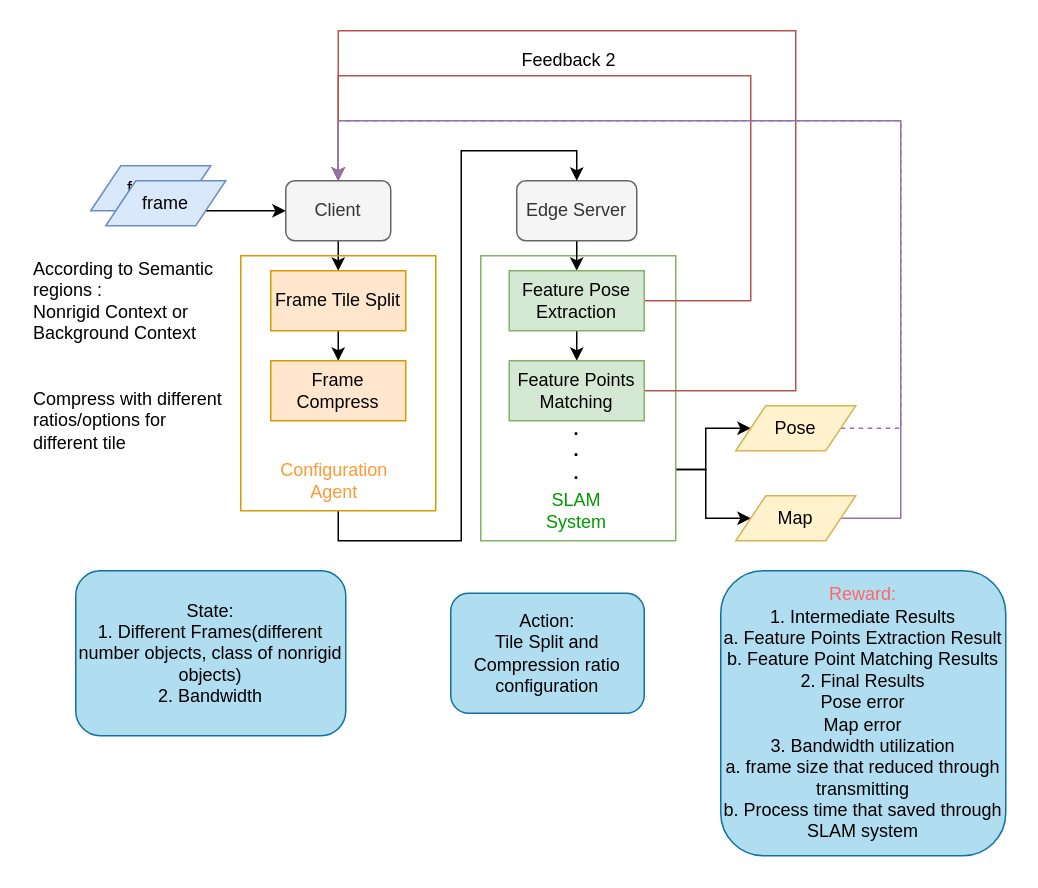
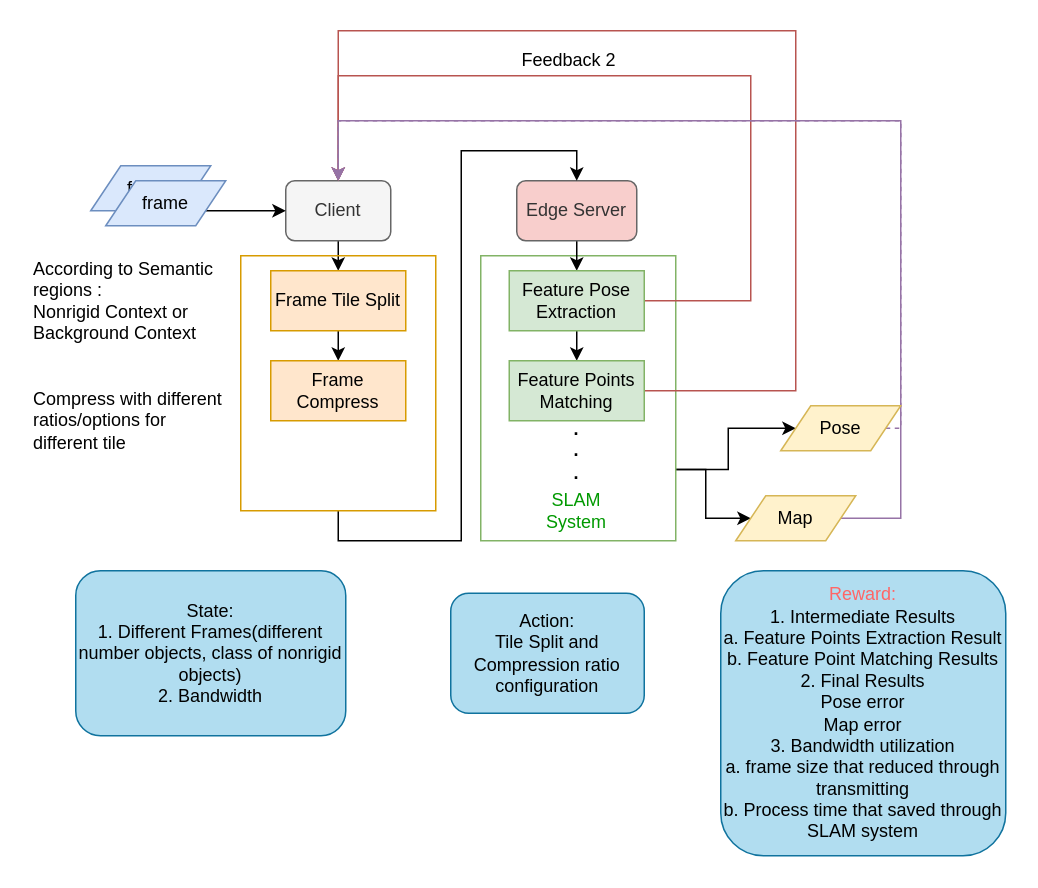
(577, 211) -> (577, 211)
(796, 428) -> (841, 428)
(335, 481) -> none
